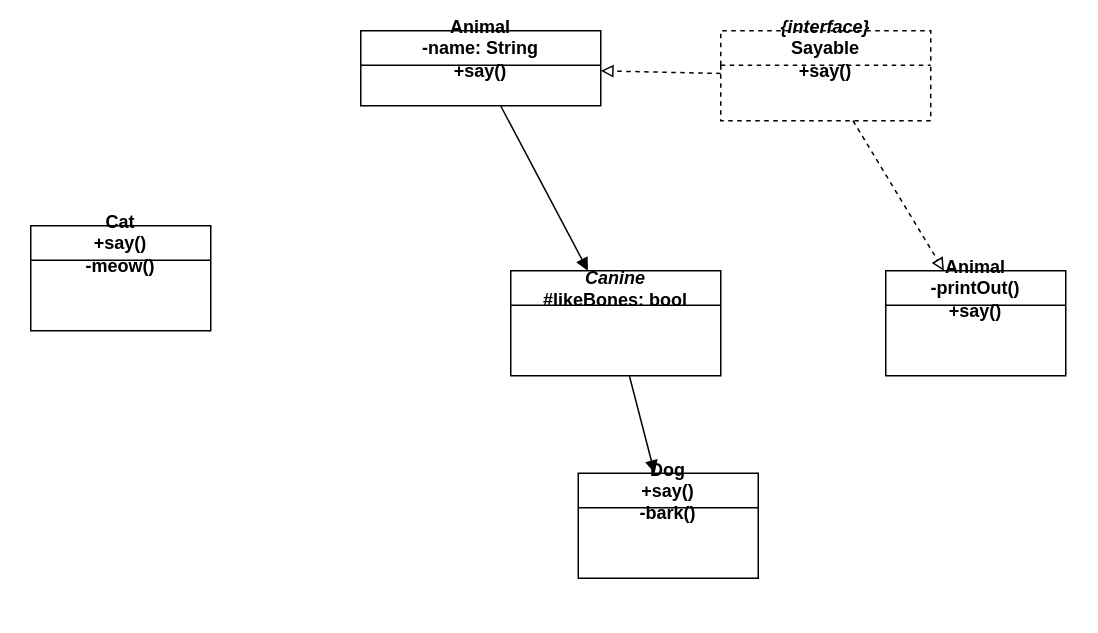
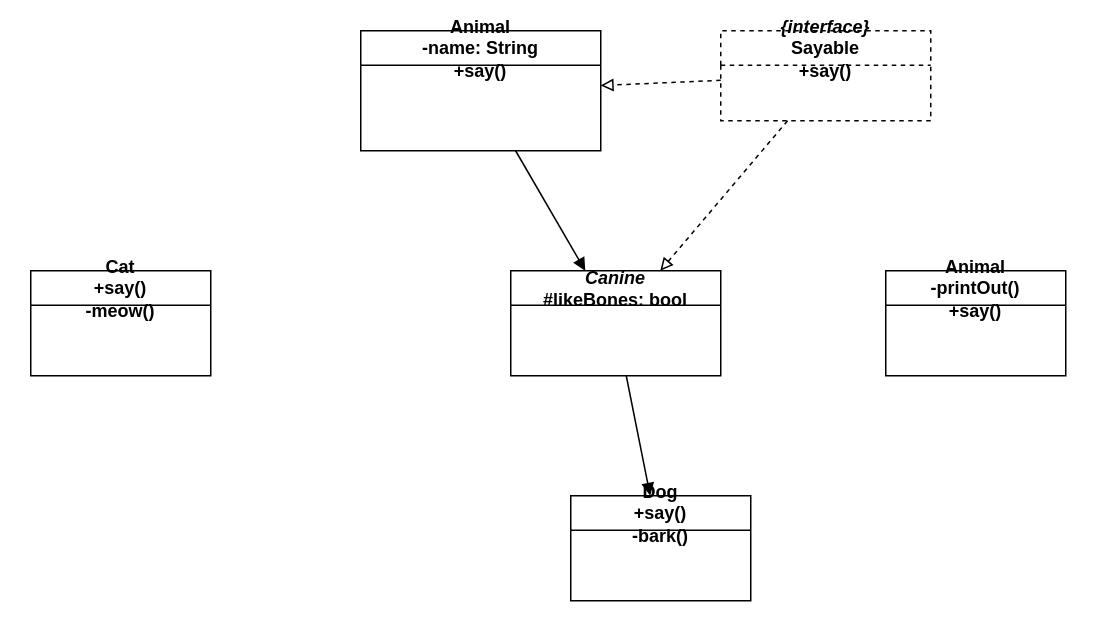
(481, 68) -> (481, 91)
(896, 192) -> (727, 192)
(121, 278) -> (121, 323)
(668, 526) -> (661, 548)
